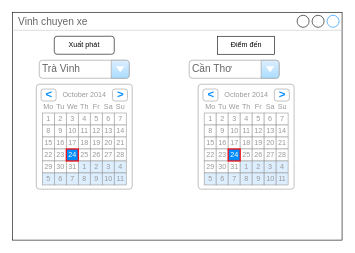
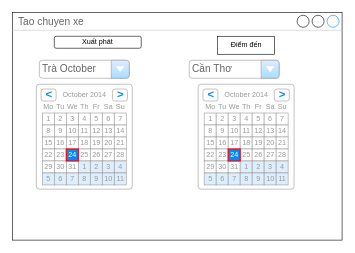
(54, 23) -> (53, 23)
(84, 45) -> (98, 42)
(62, 69) -> (72, 69)
